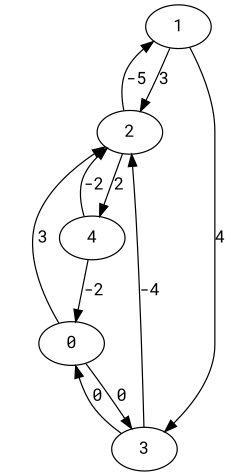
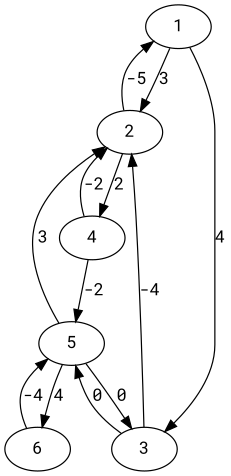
(72, 344) -> (72, 344)
none -> (38, 449)
